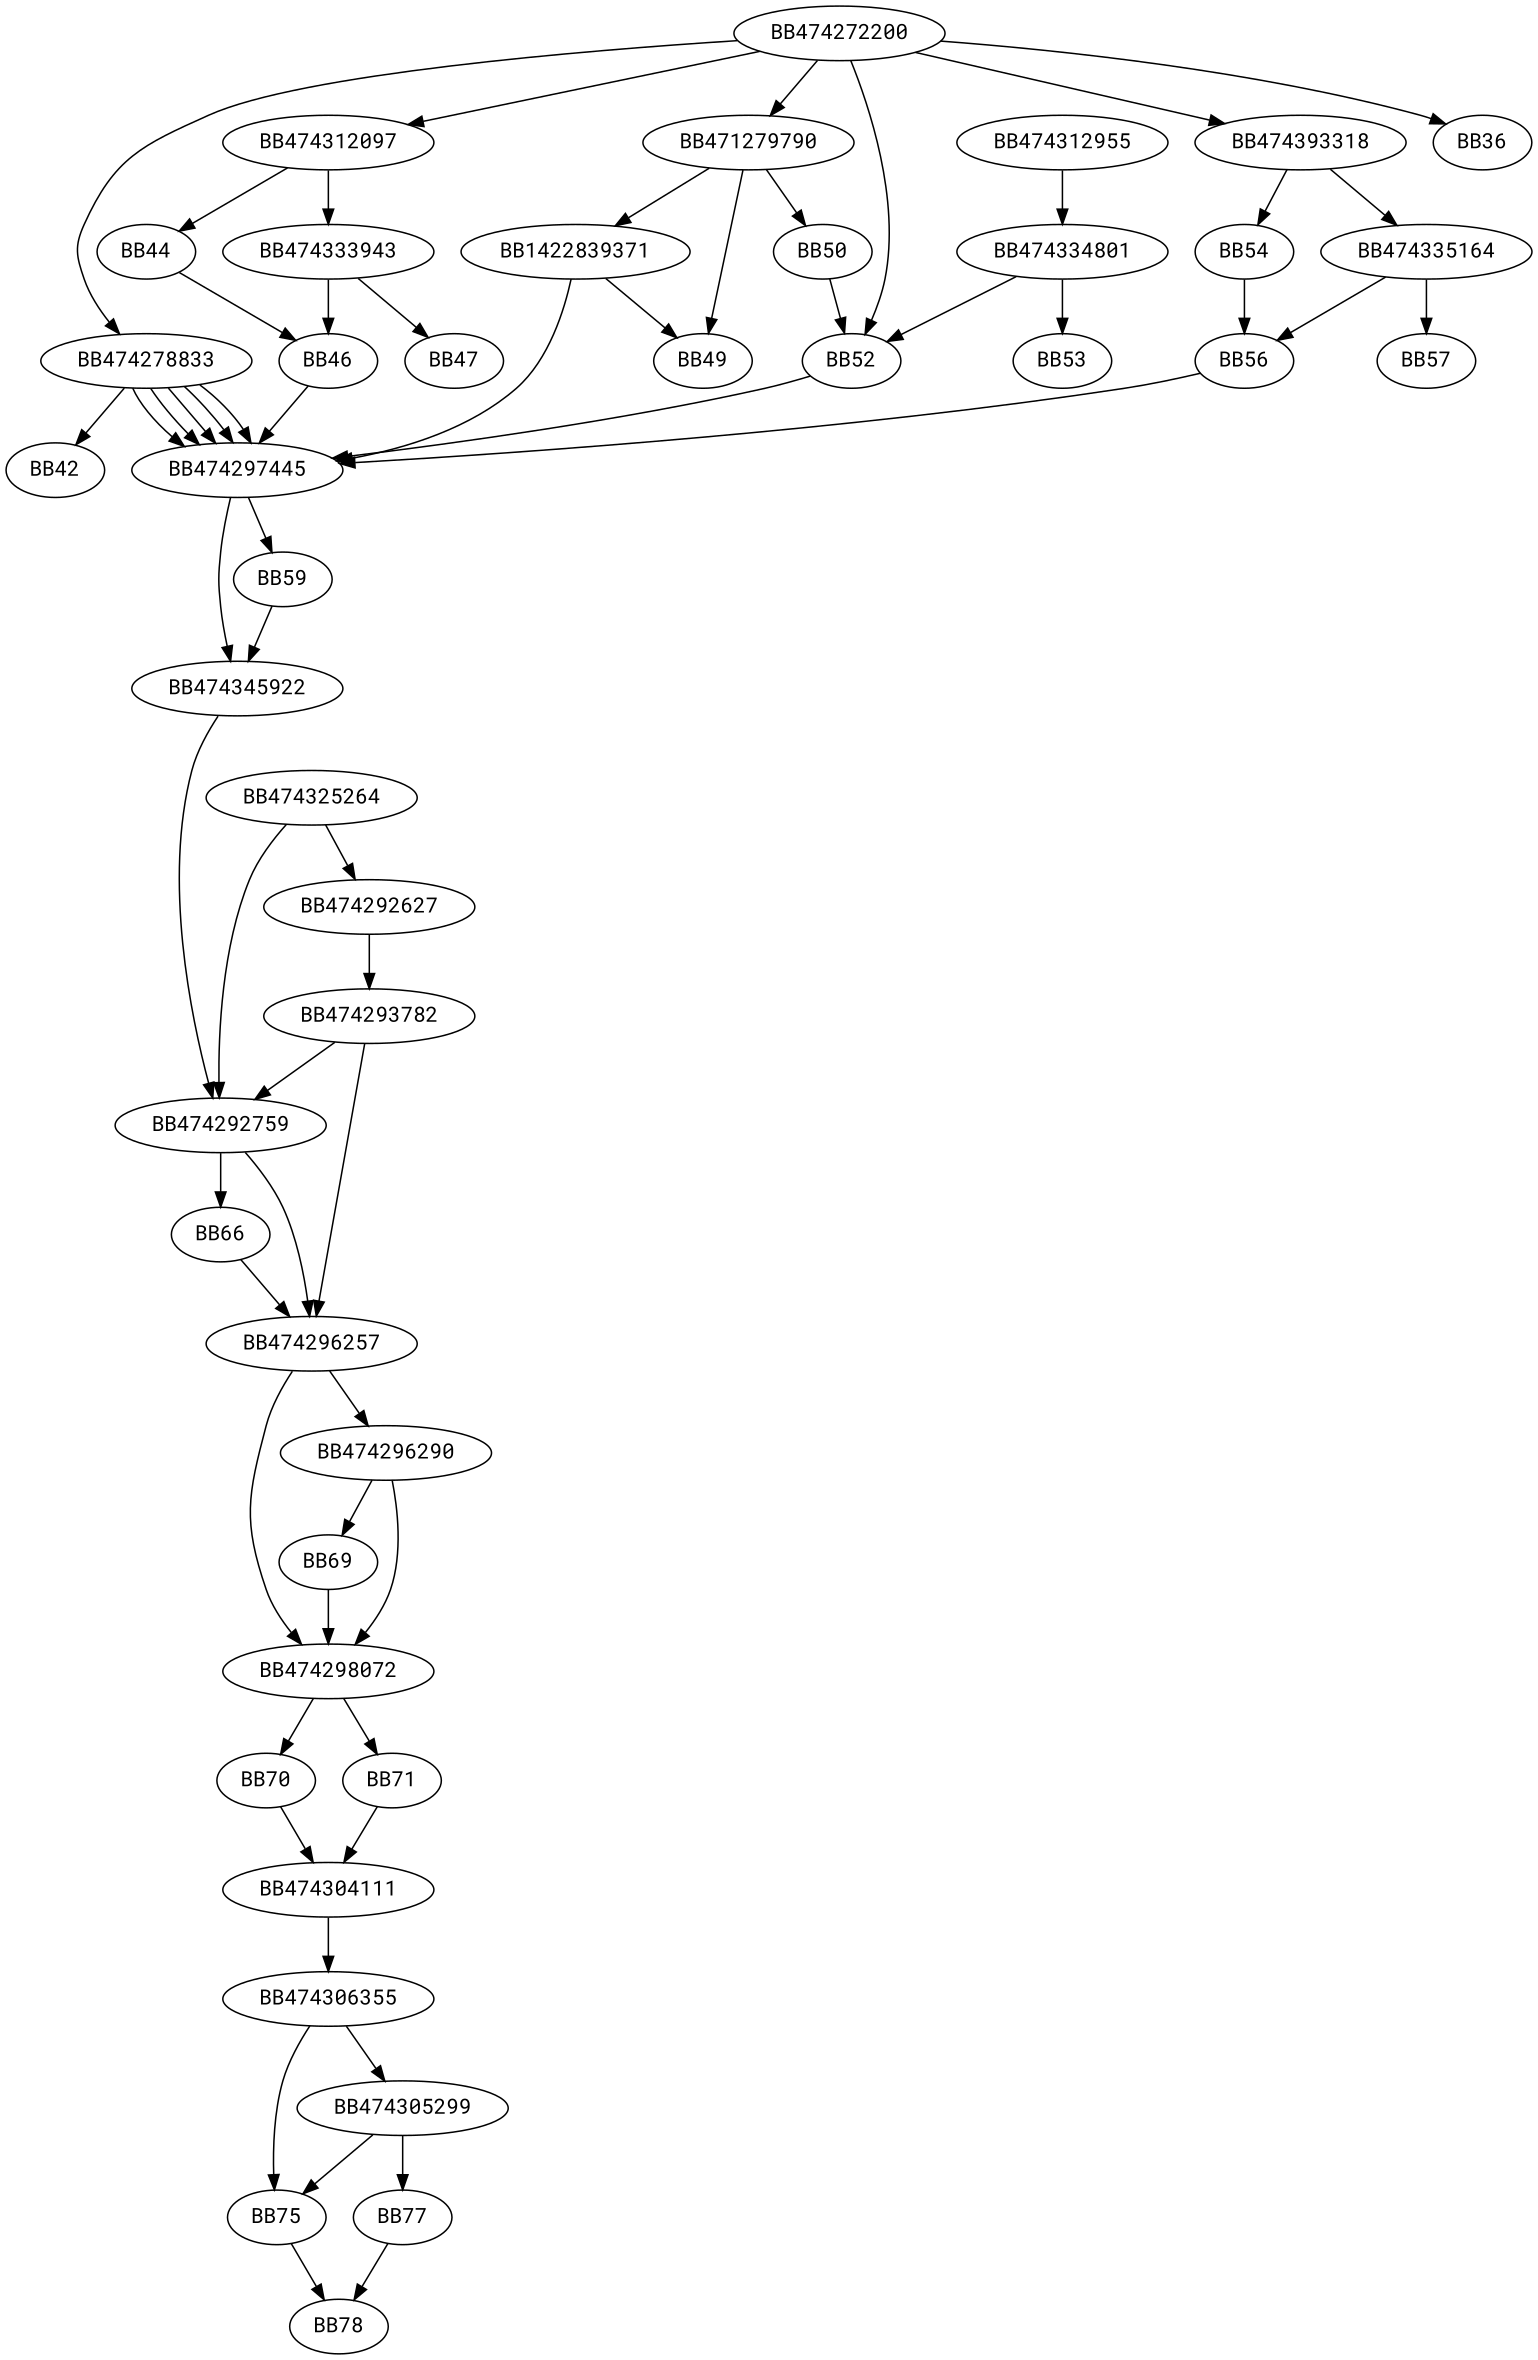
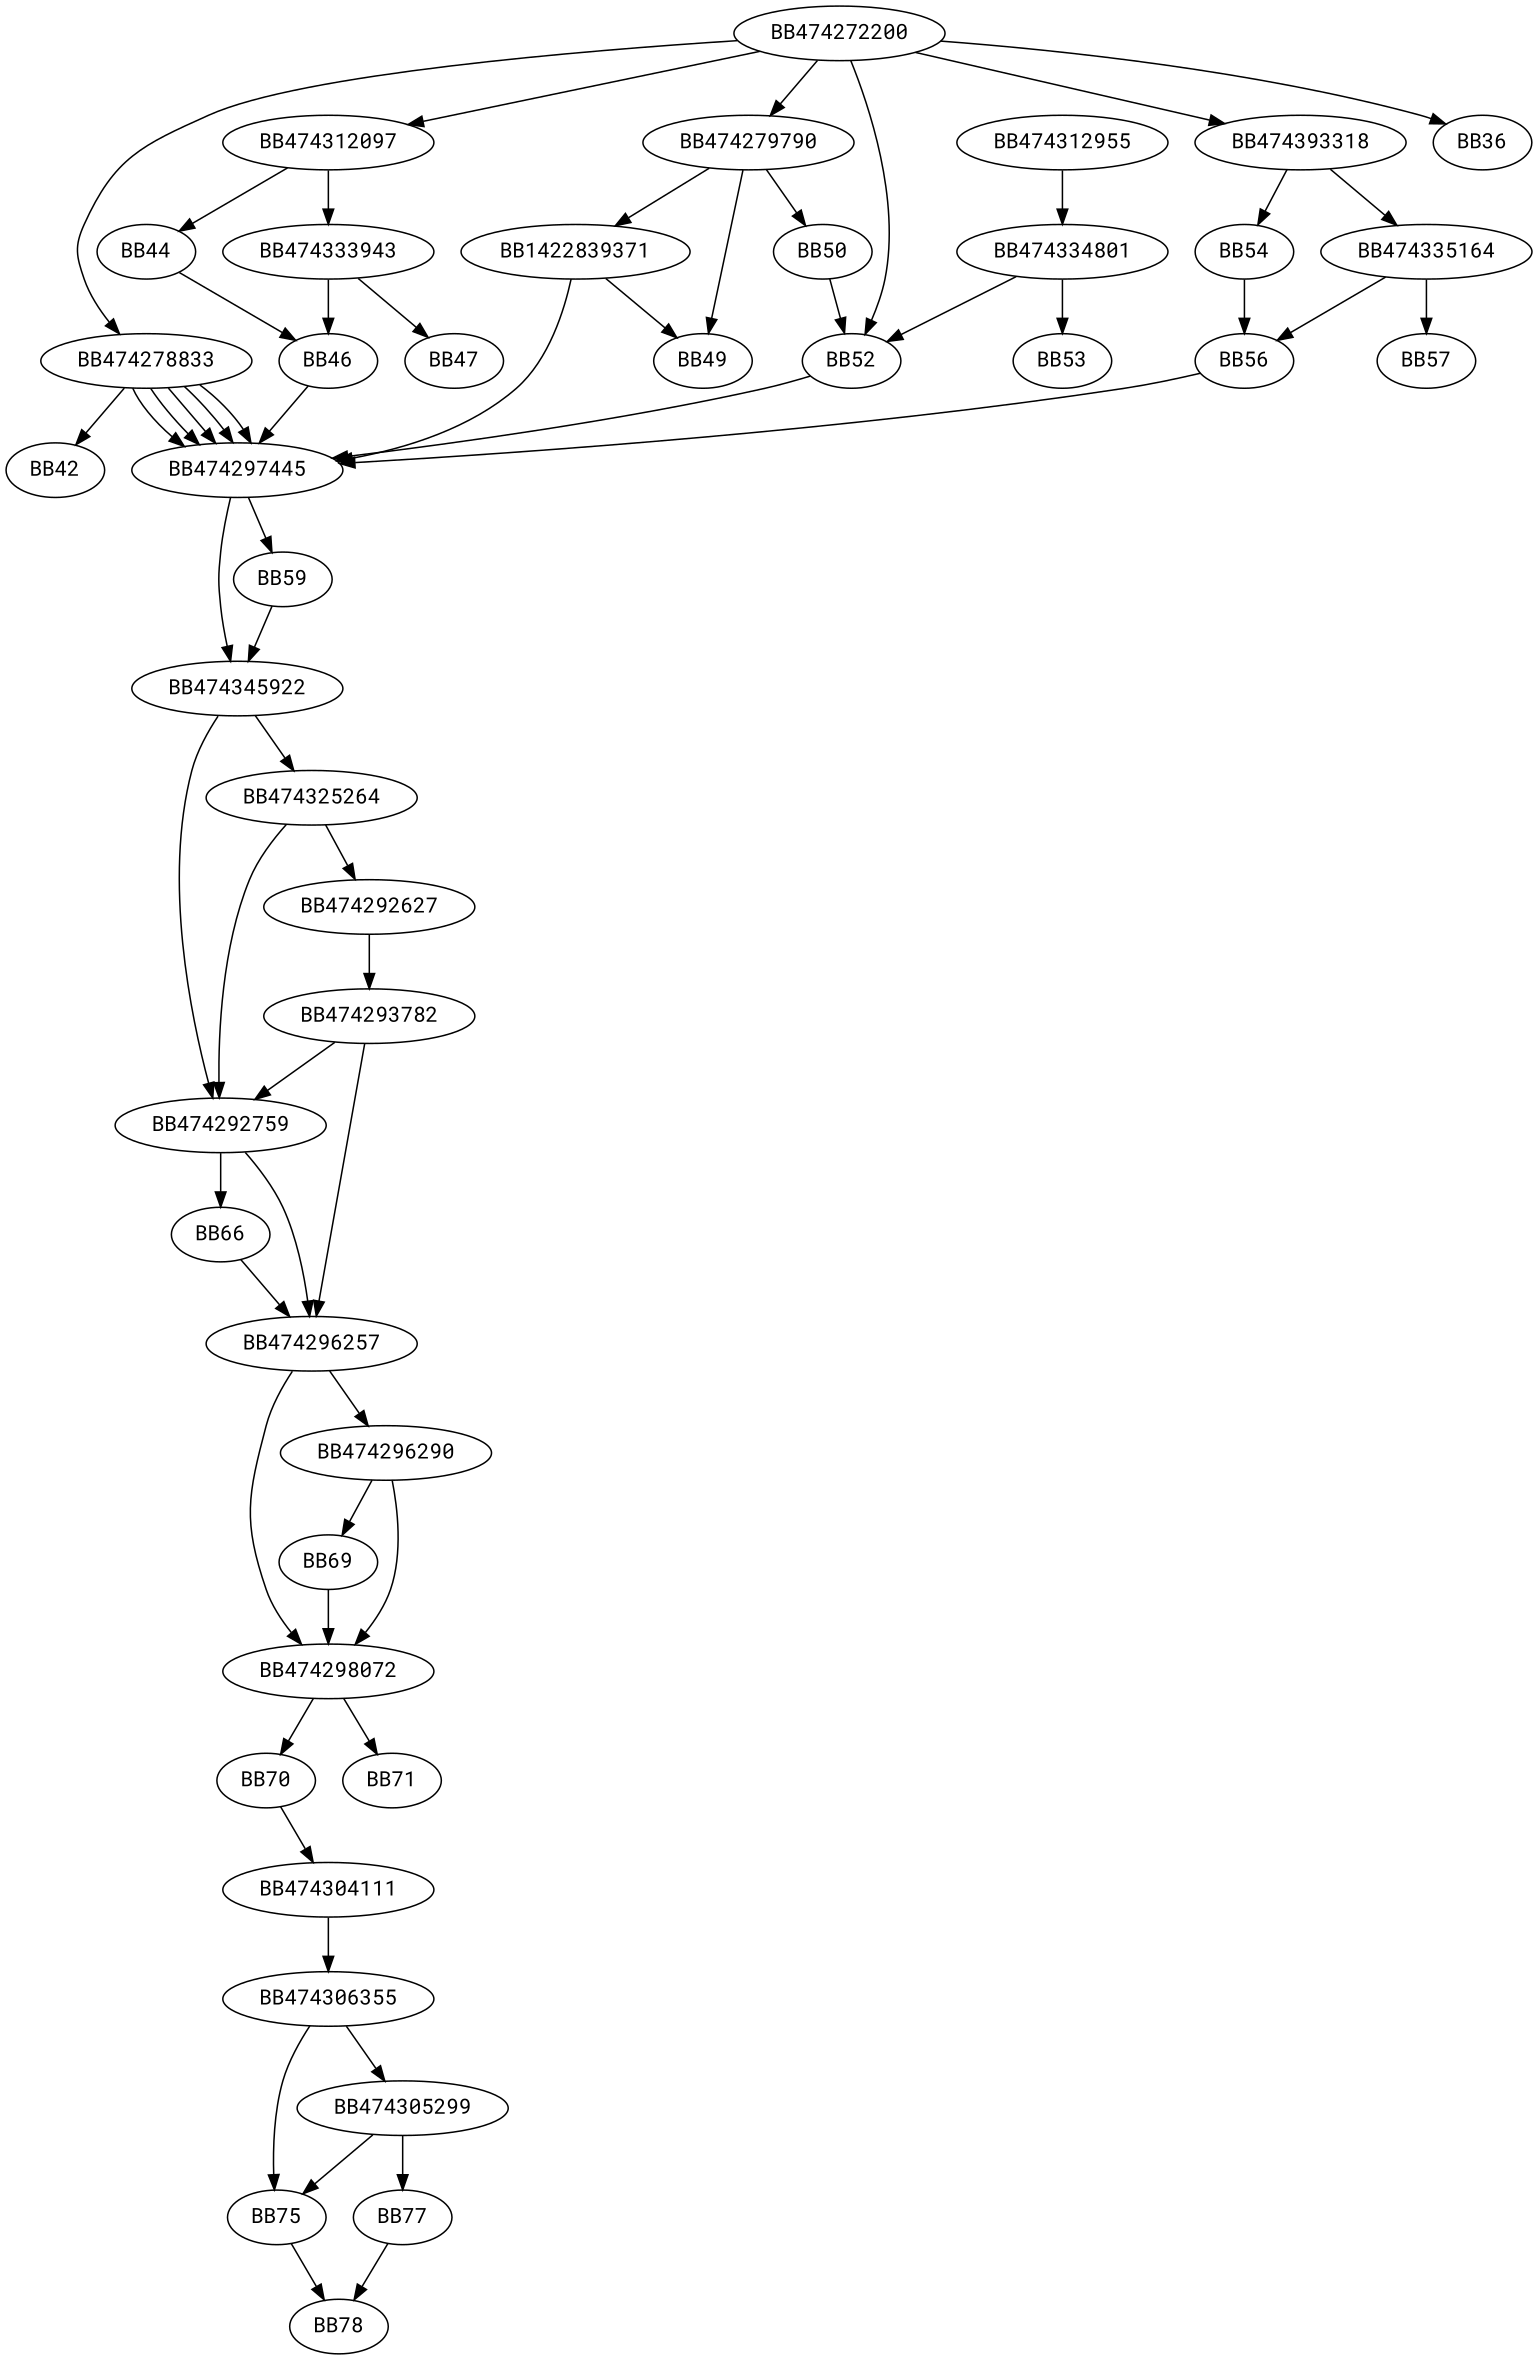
(748, 143) -> (748, 143)
none -> (270, 737)
(365, 1828) -> none
